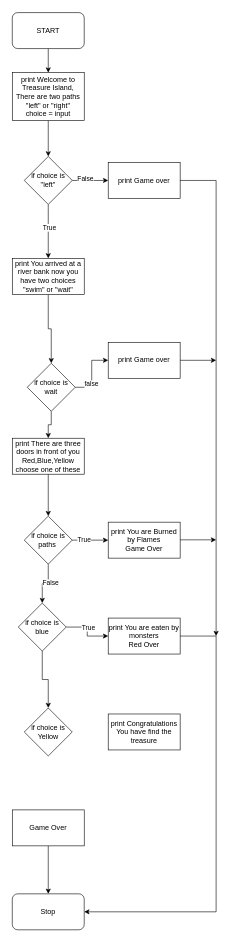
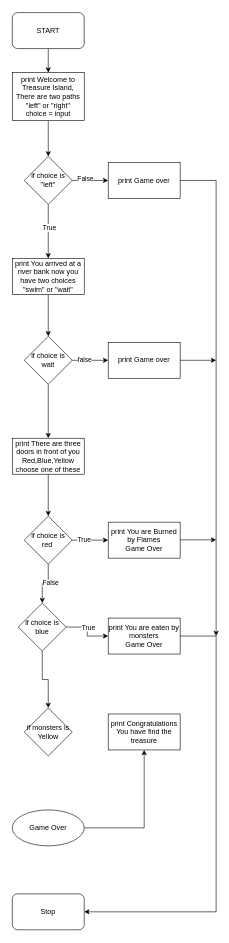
(51, 387) -> (48, 360)
(48, 540) -> (48, 540)
(144, 636) -> (144, 636)
(48, 732) -> (48, 732)
(48, 828) -> (48, 828)
(48, 888) -> (144, 755)
